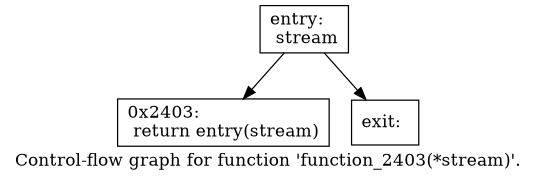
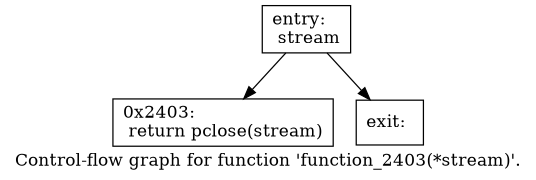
(223, 131) -> (223, 131)
